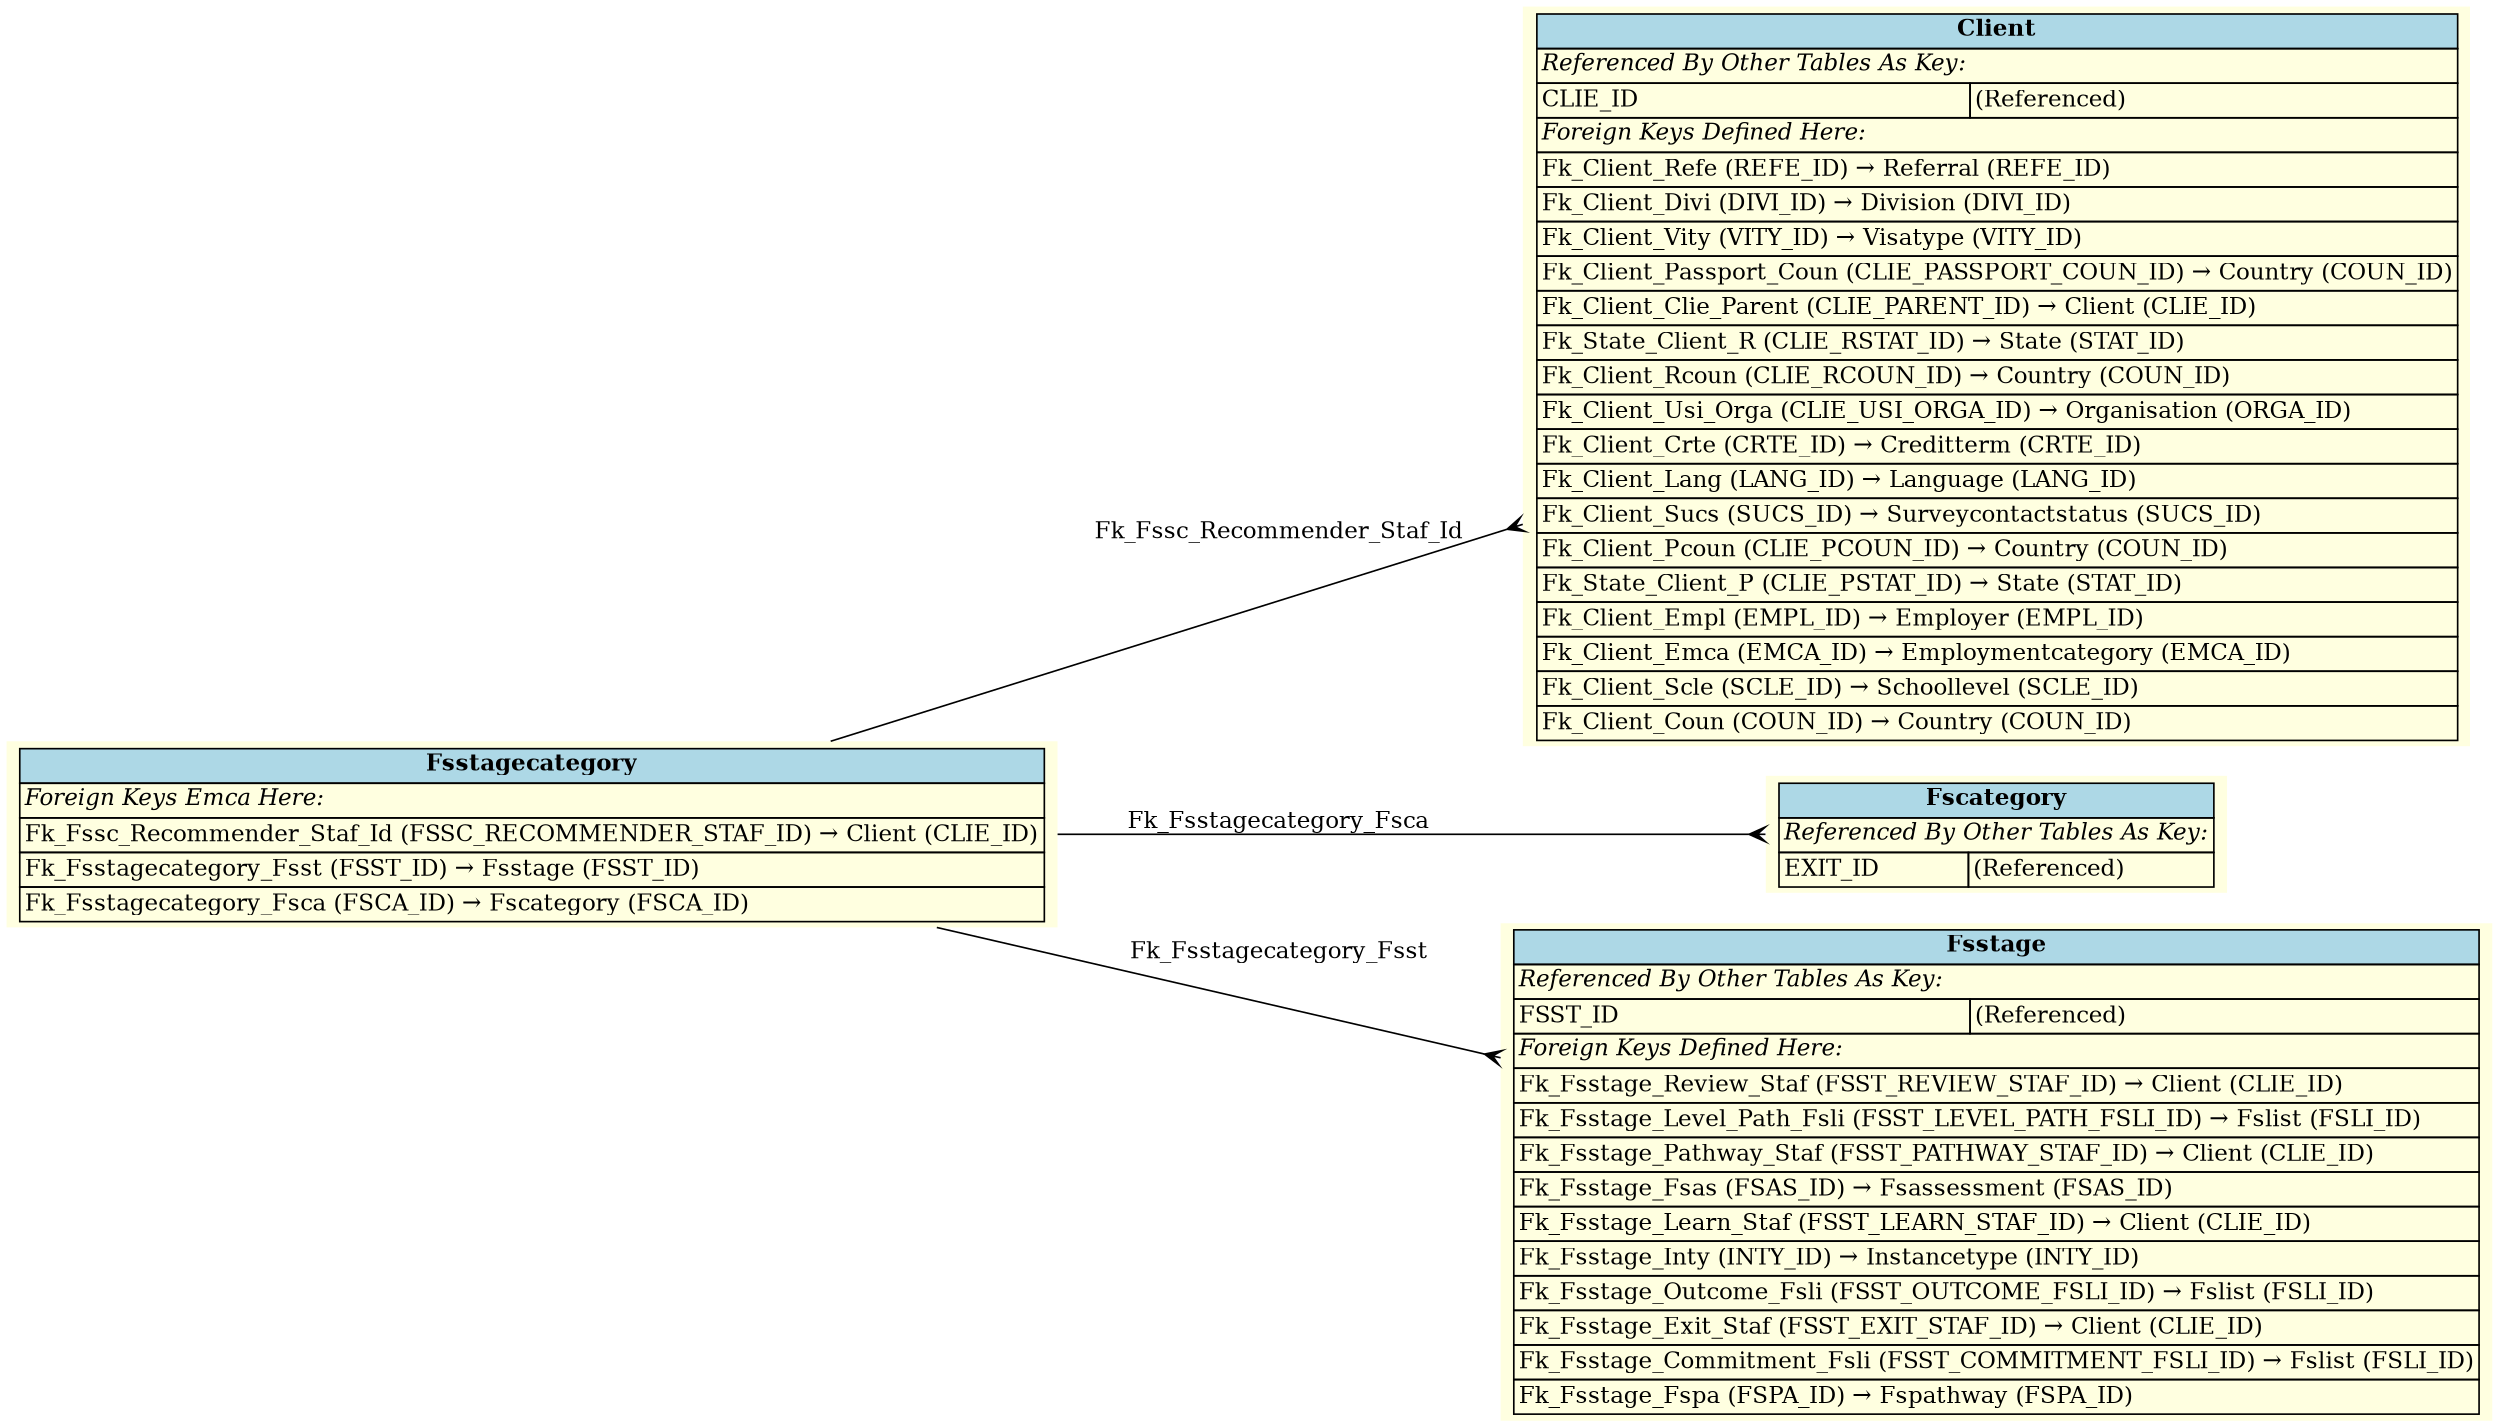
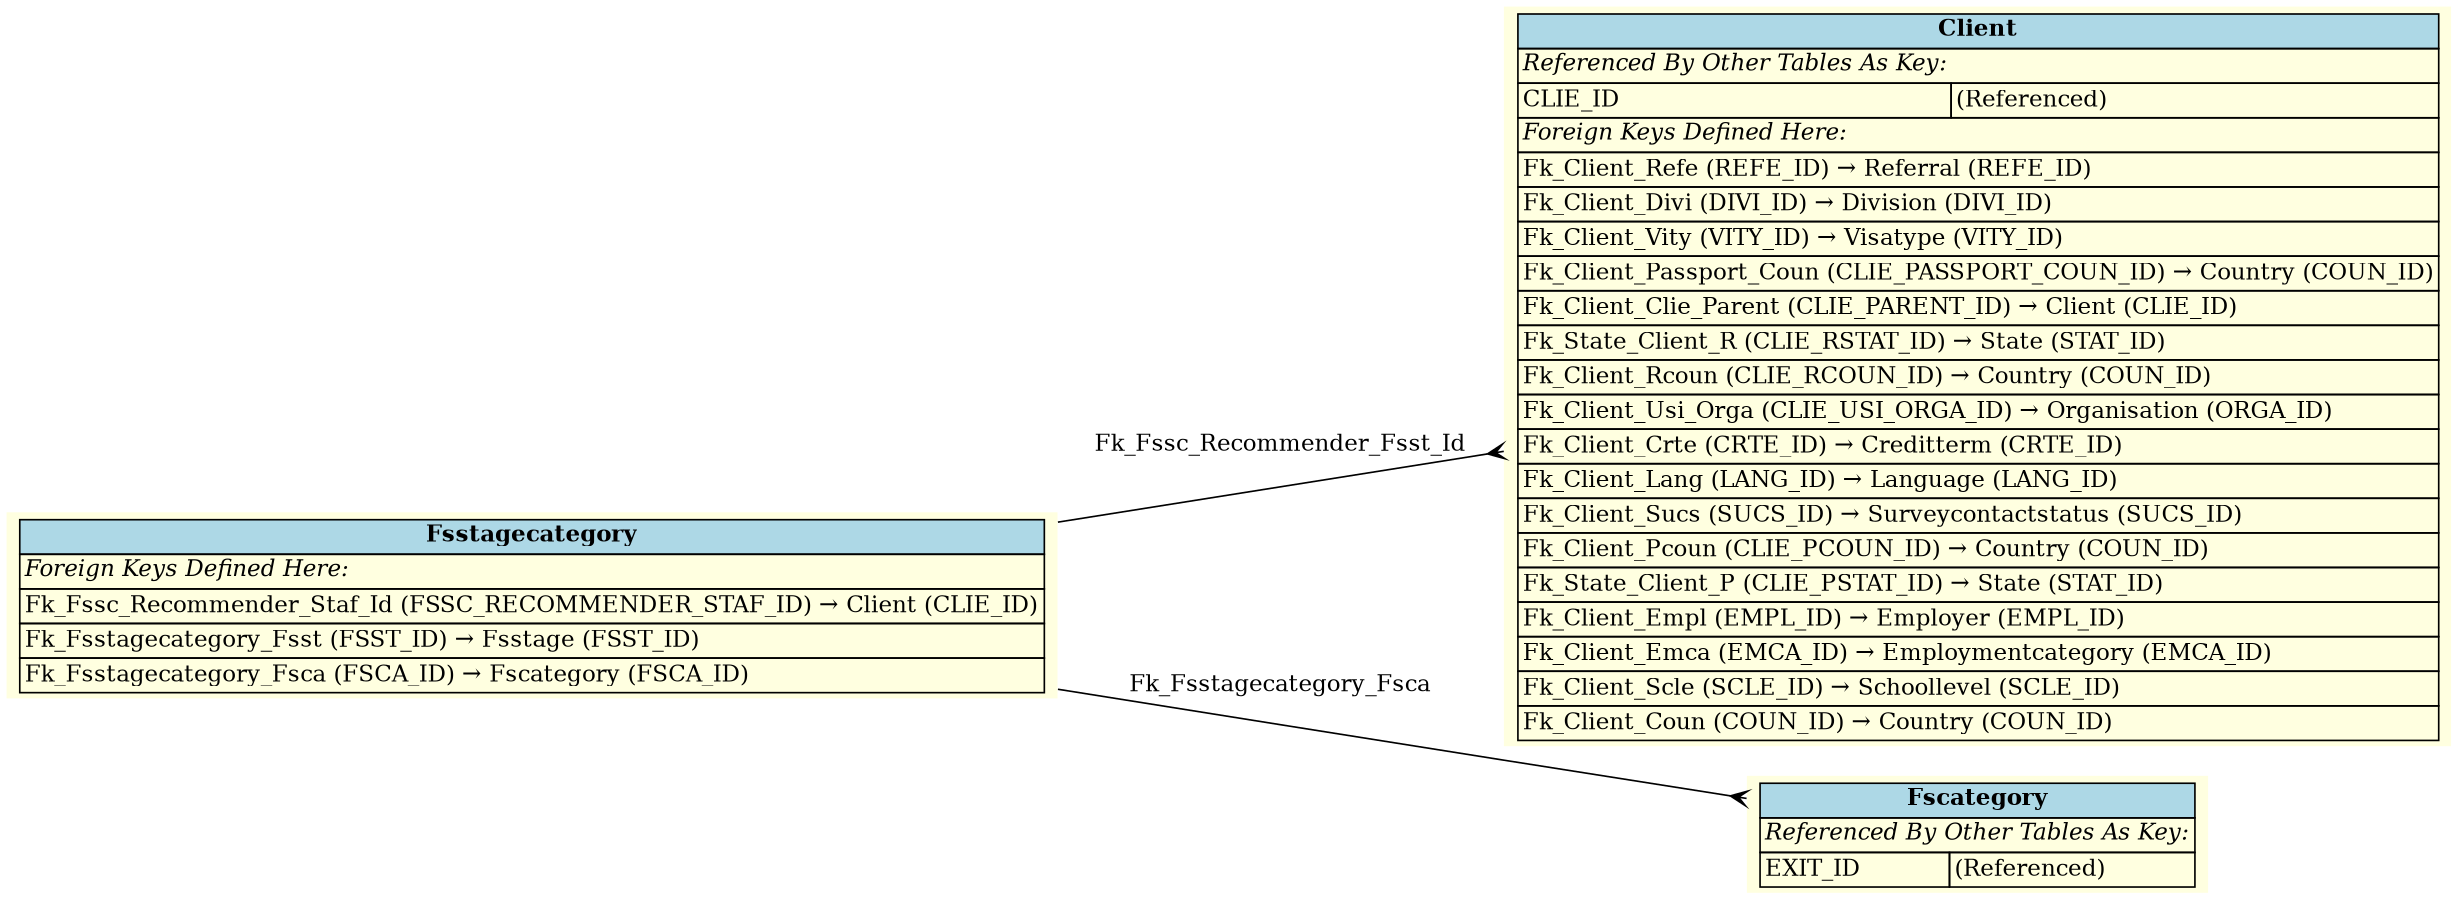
(1279, 532) -> (1281, 445)
(175, 798) -> (187, 569)
(1996, 1172) -> none
